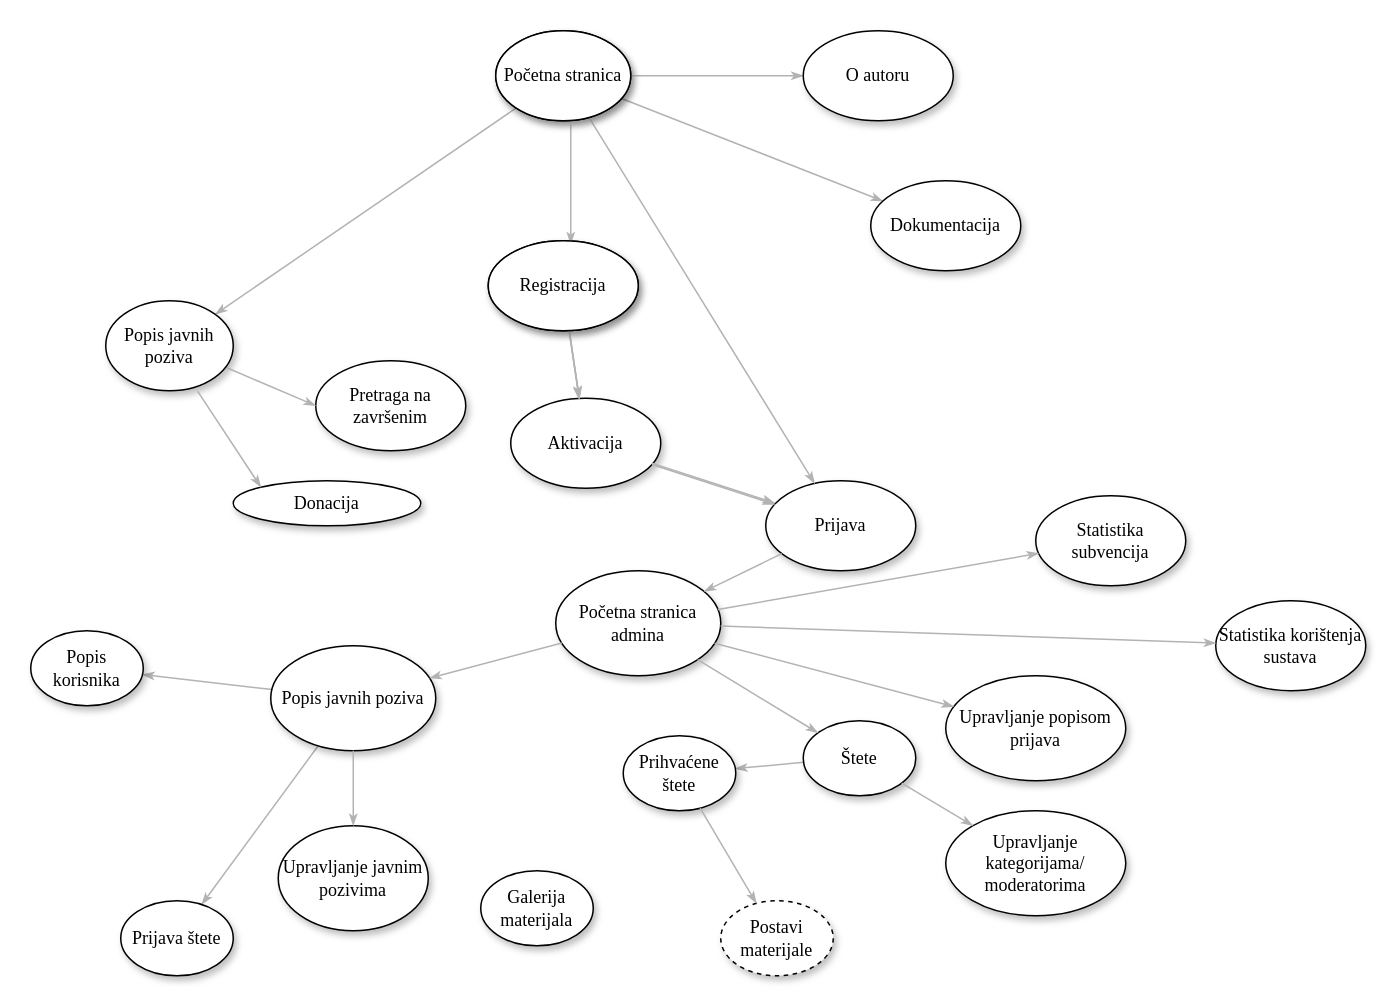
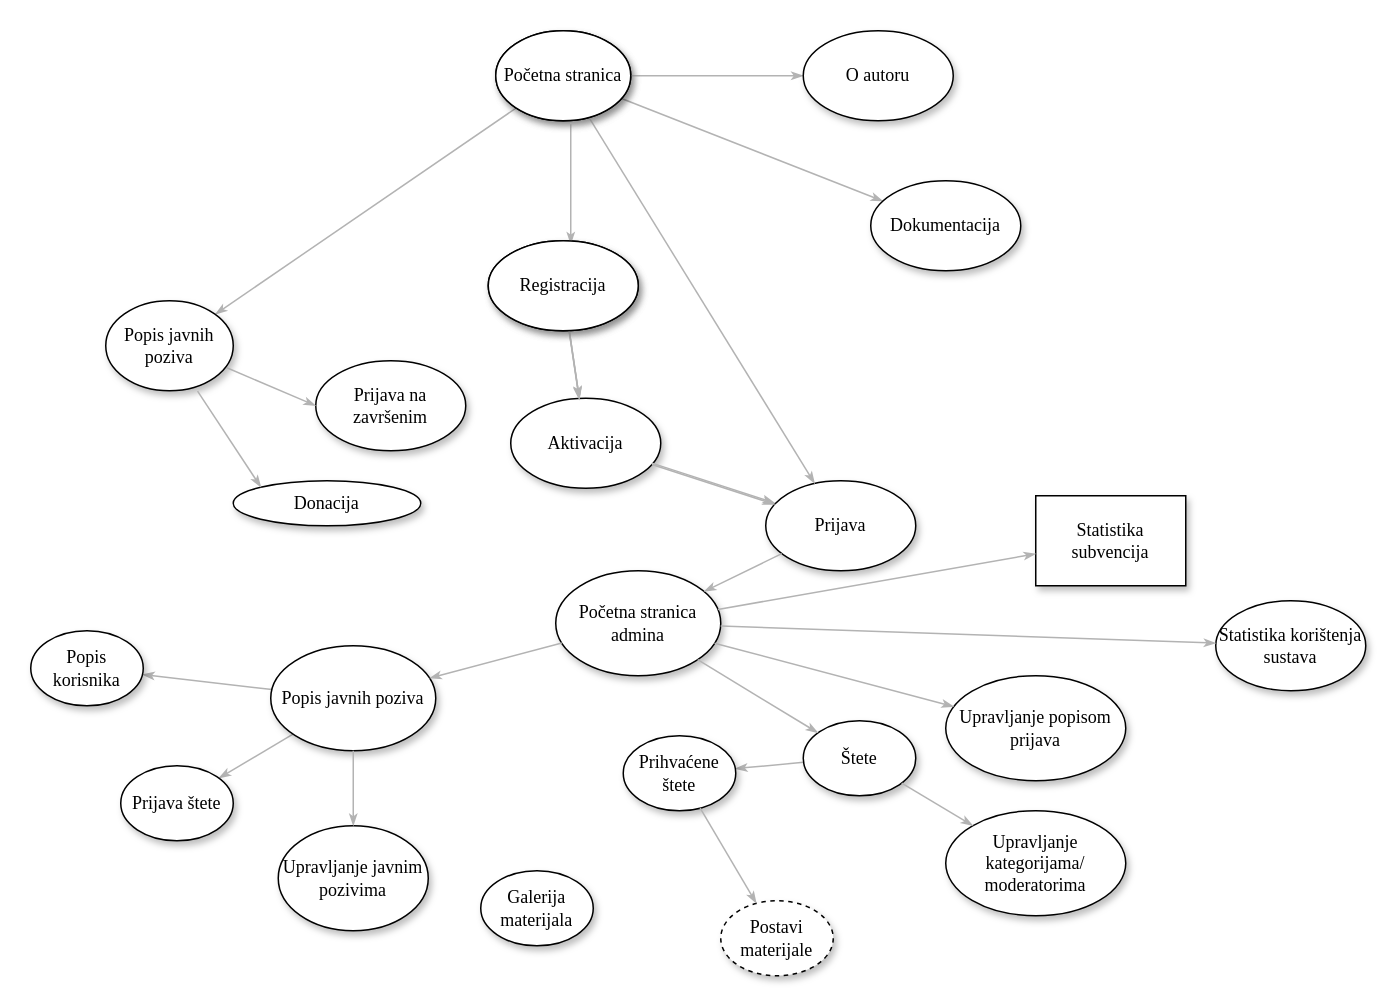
(391, 406) -> (391, 406)
(1111, 541) -> (1111, 541)
(177, 938) -> (177, 803)
